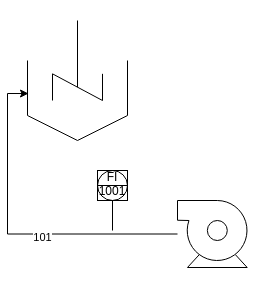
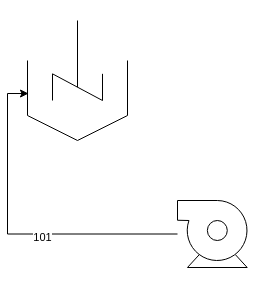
(113, 201) -> none
